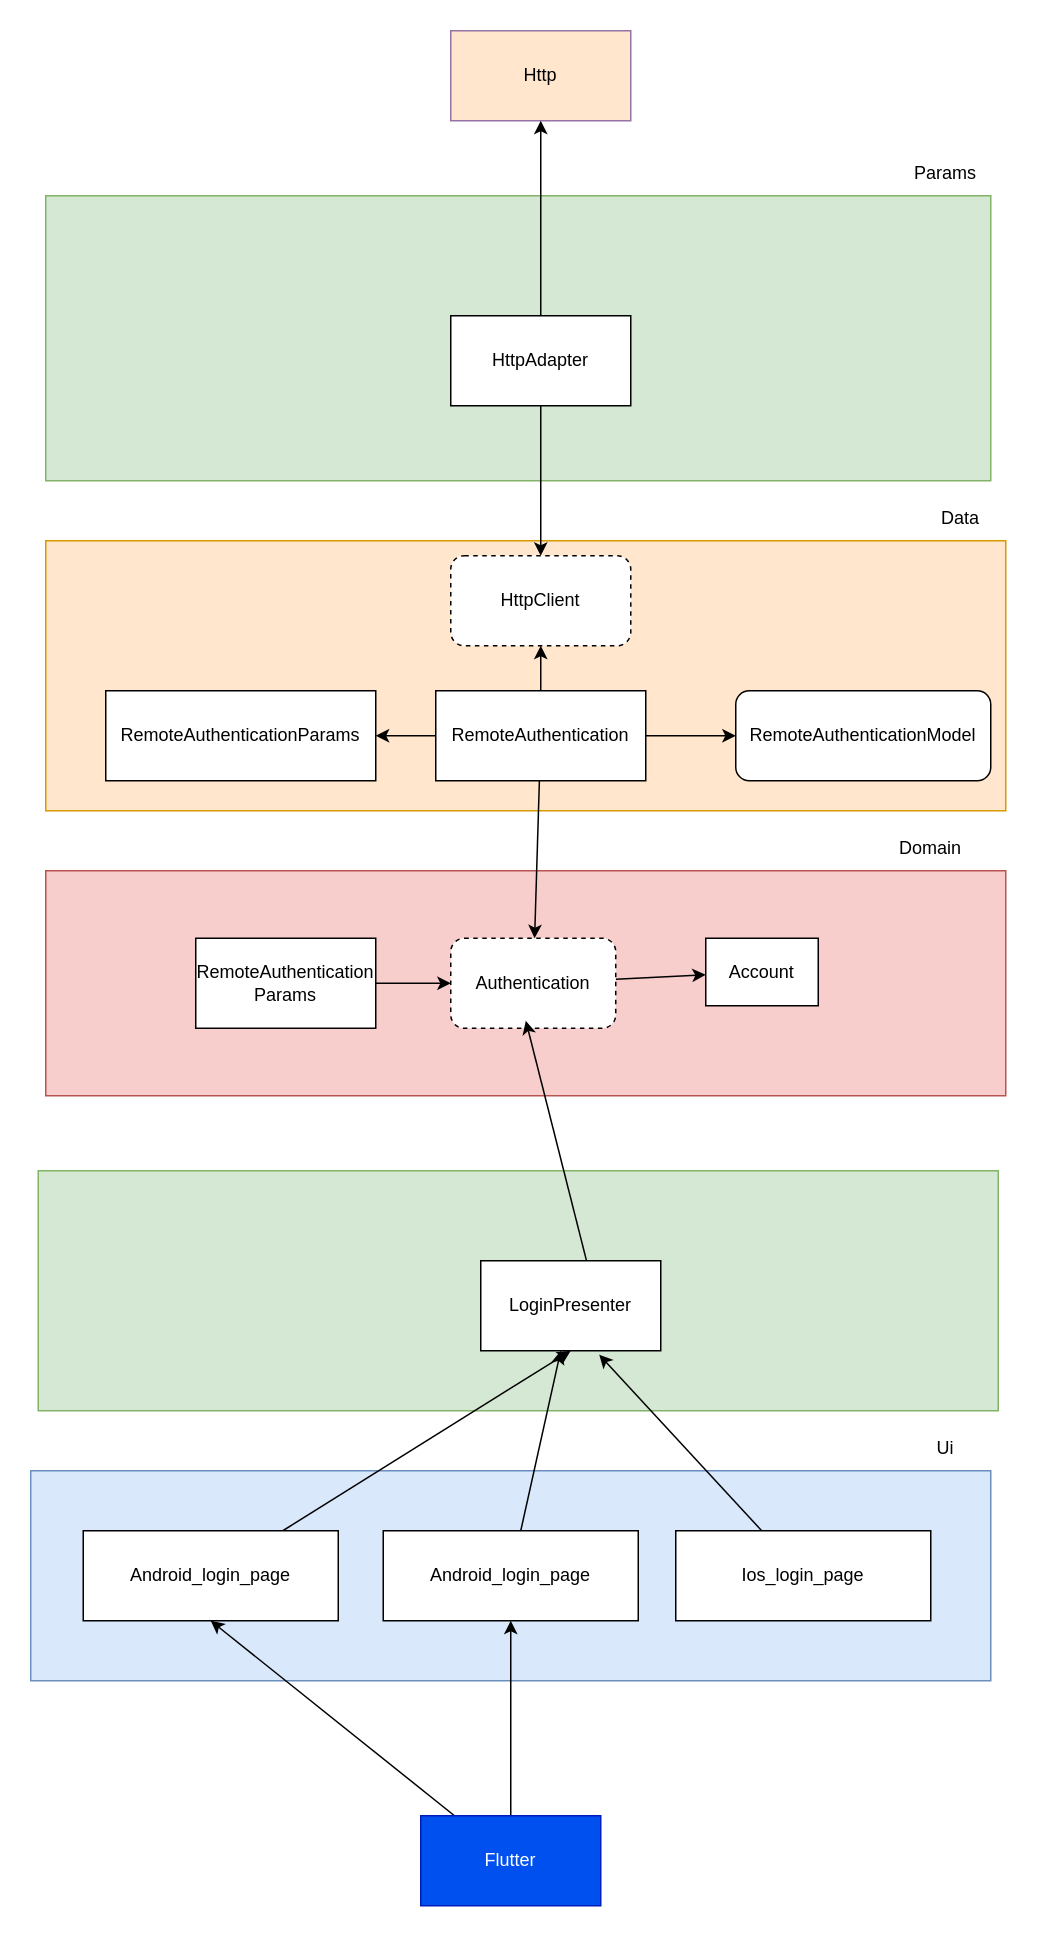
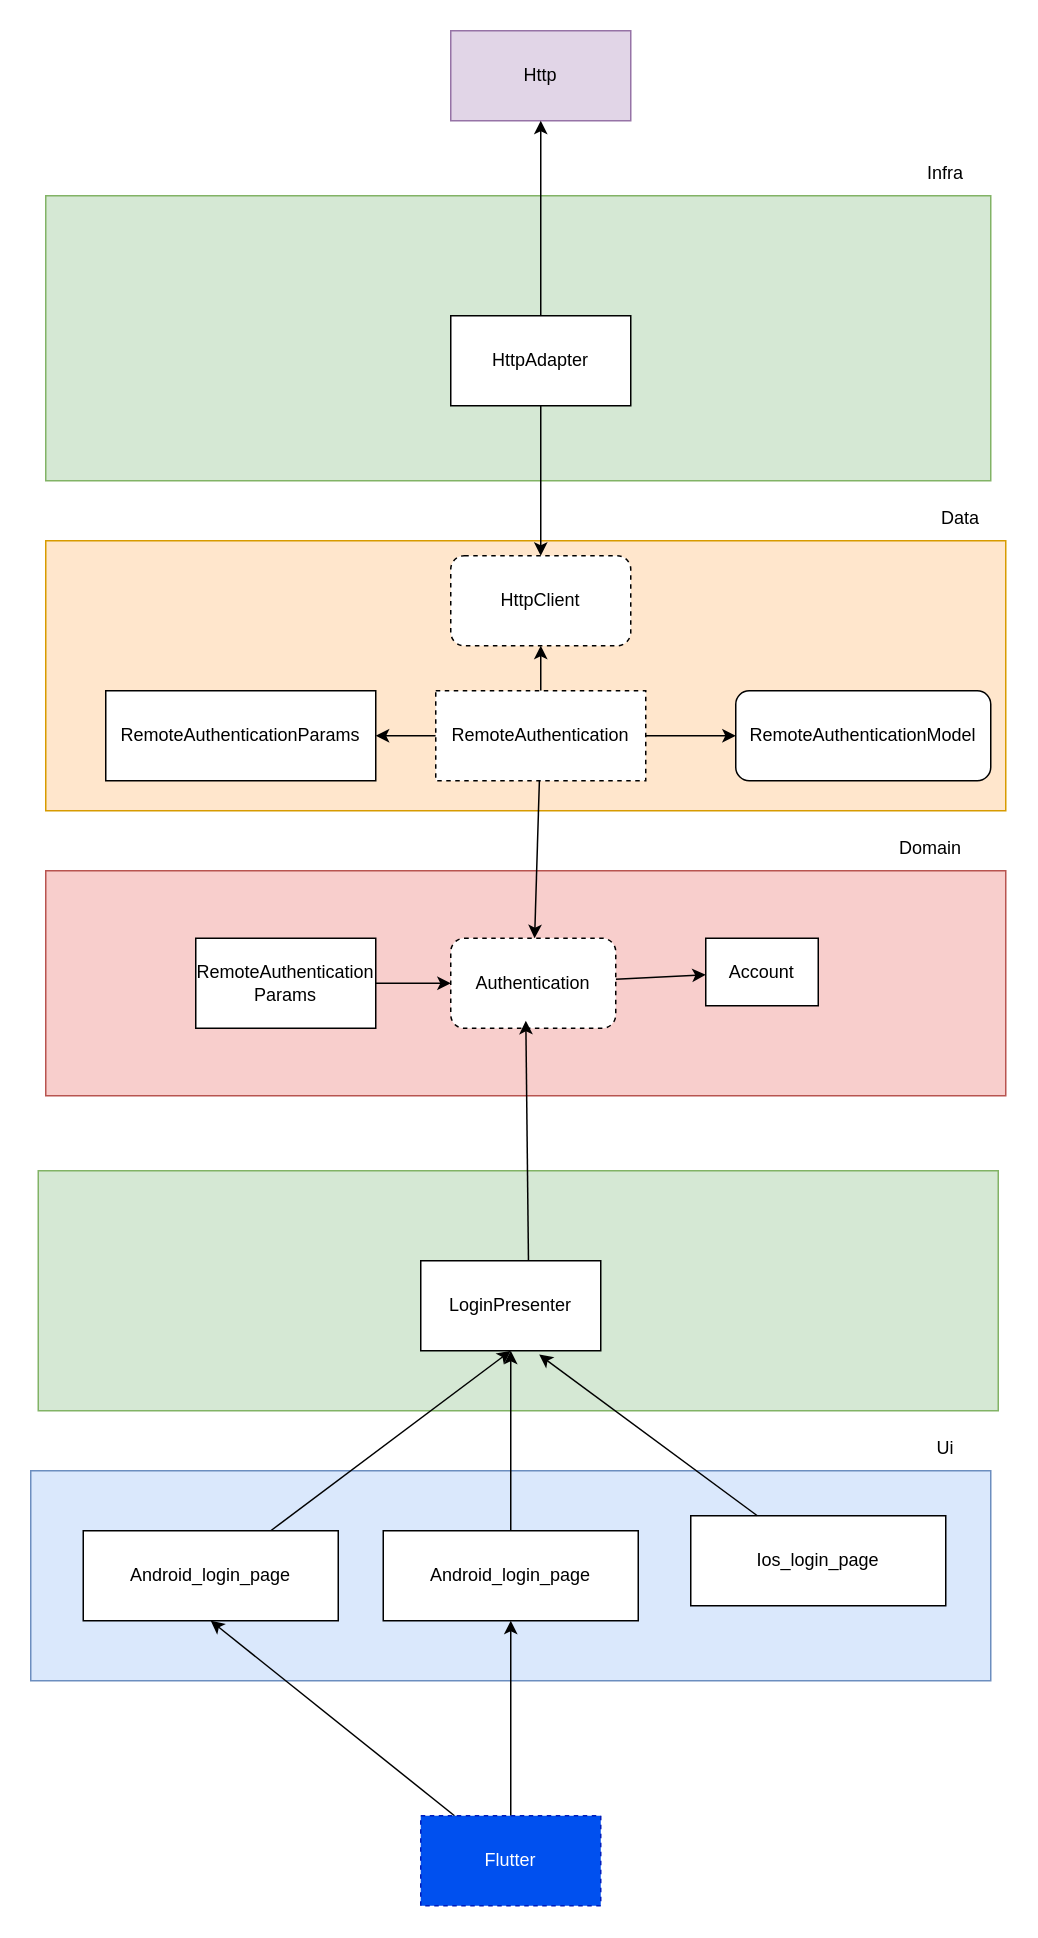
(541, 76) -> (541, 76)
(946, 173) -> (946, 173)
(541, 736) -> (541, 736)
(571, 1306) -> (511, 1306)
(803, 1576) -> (818, 1561)
(511, 1861) -> (511, 1861)
